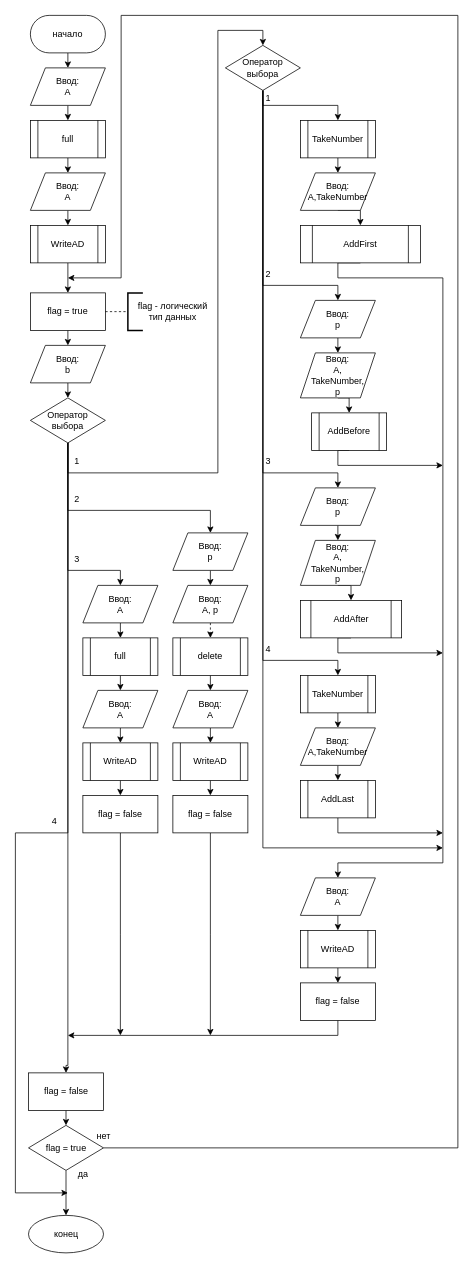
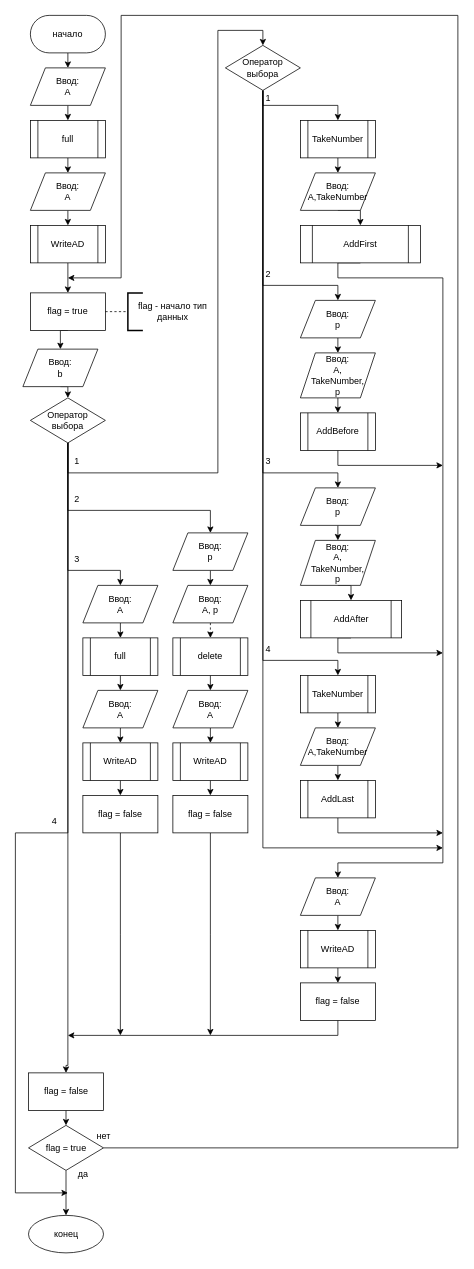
(173, 312) -> (173, 312)
(68, 364) -> (60, 368)
(349, 432) -> (338, 432)
